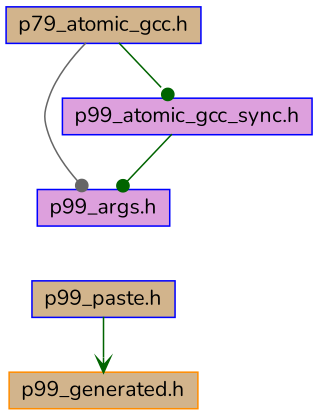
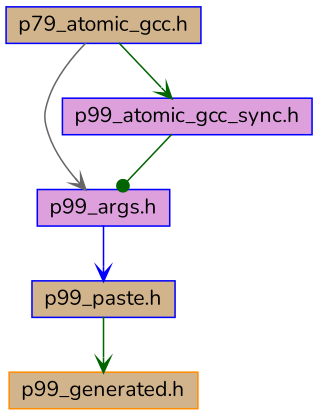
(140, 65) -> (140, 65)
(45, 110) -> (45, 110)
none -> (104, 246)
